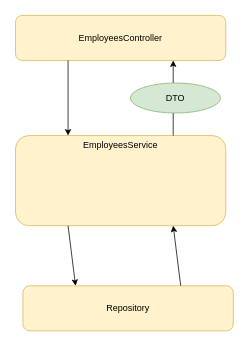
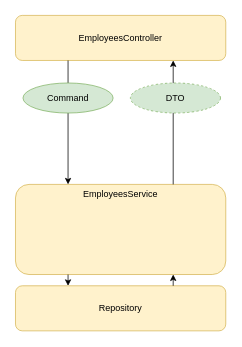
none -> (68, 98)
(175, 98) -> (175, 98)
(120, 180) -> (120, 229)
(128, 308) -> (120, 308)
